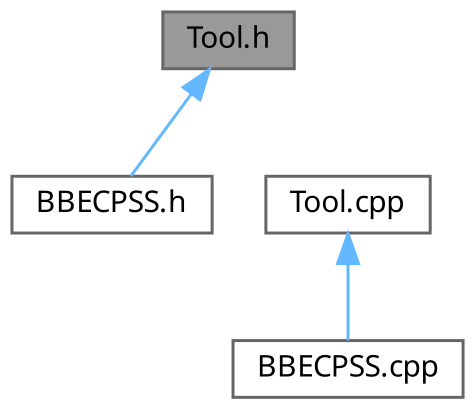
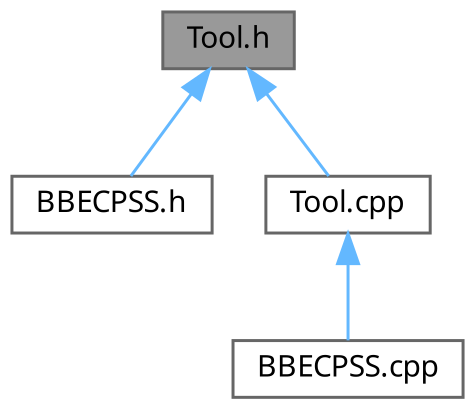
none -> (298, 135)
